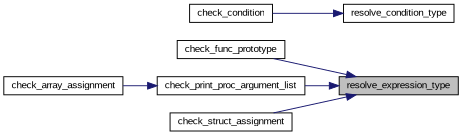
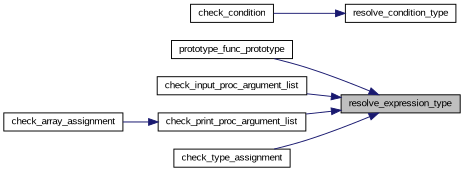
(231, 50) -> (232, 50)
none -> (232, 86)
(231, 122) -> (232, 158)
